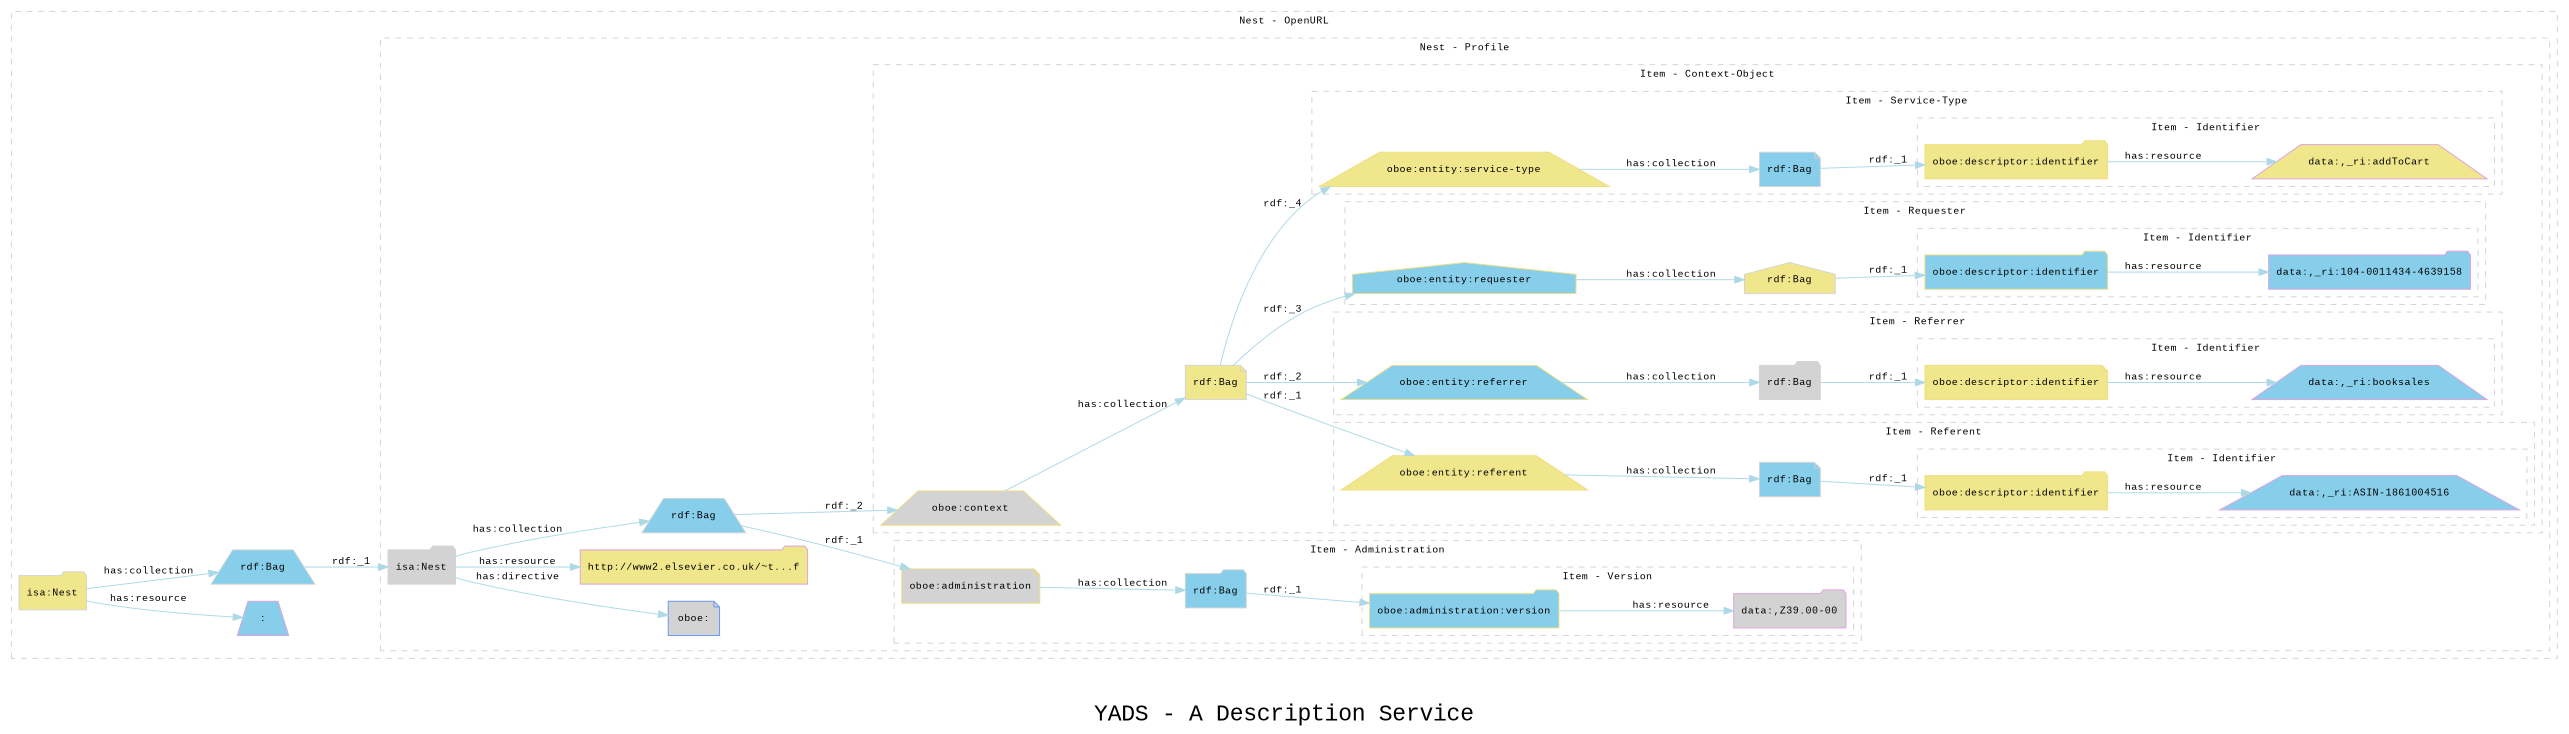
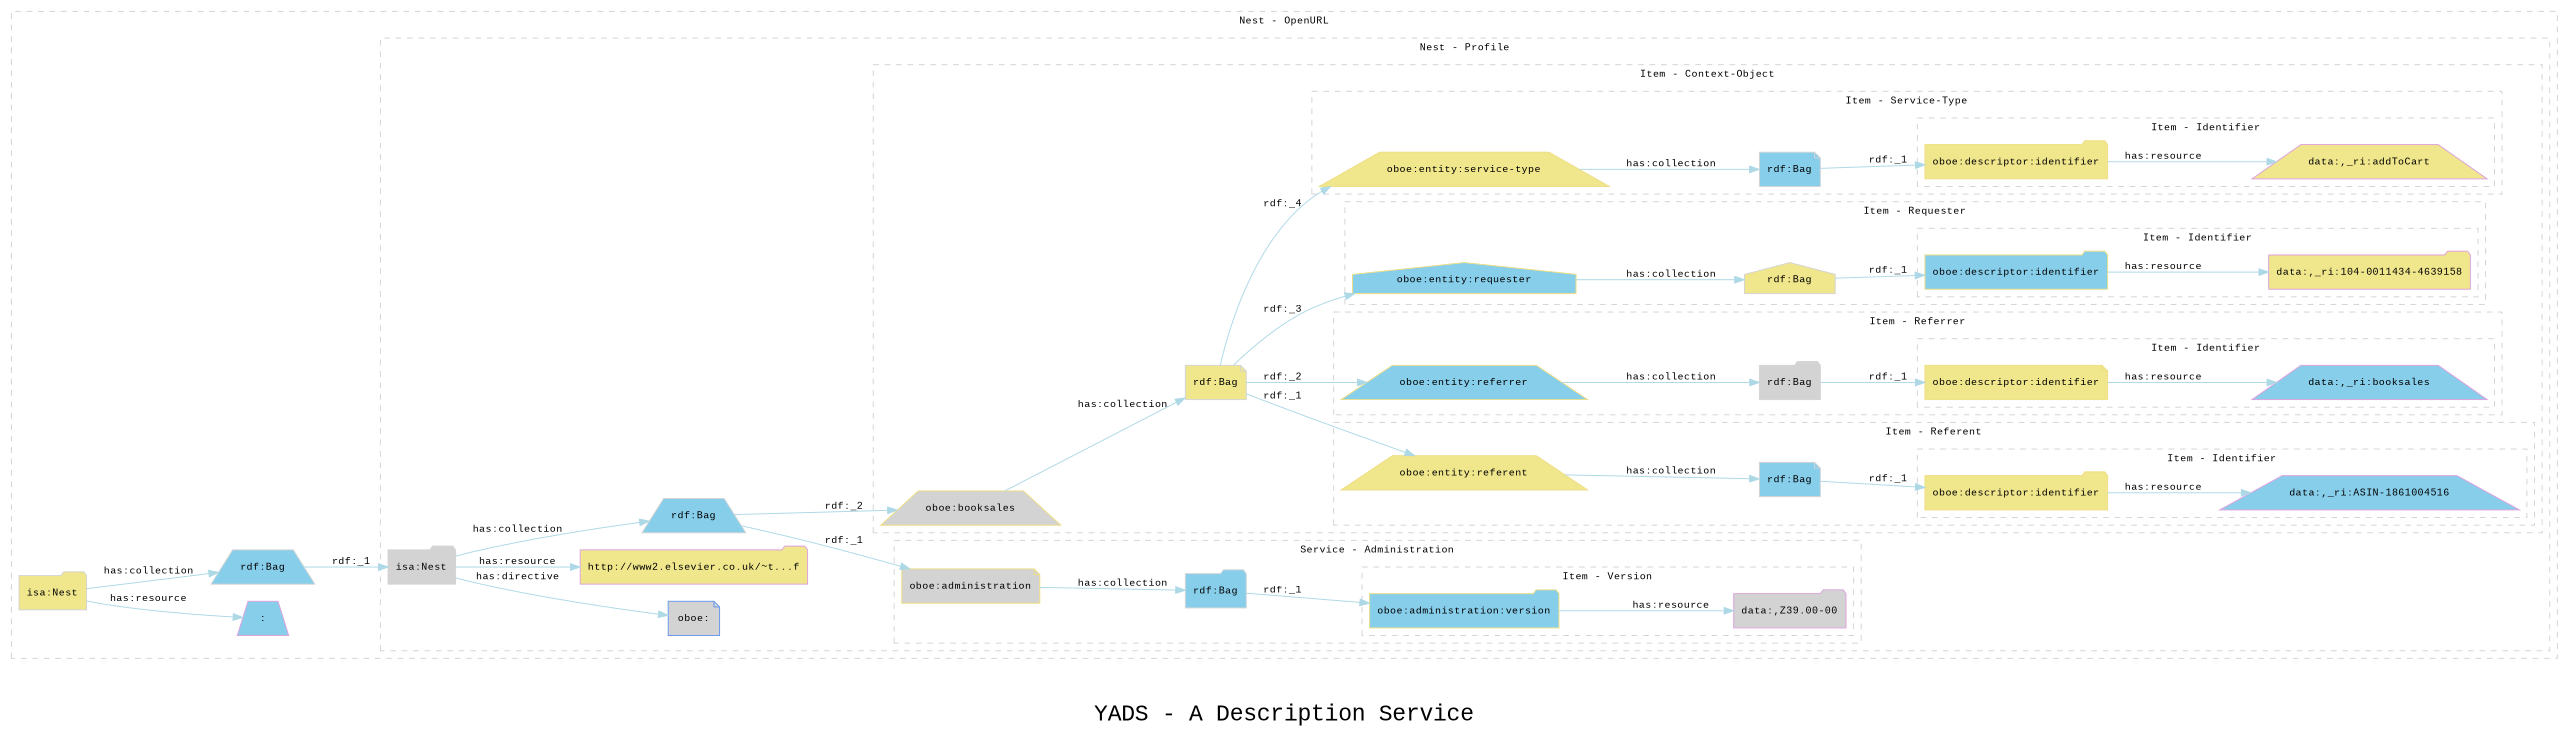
(2370, 272) -> (2370, 272)
(971, 508) -> (971, 508)
(1378, 550) -> (1378, 550)
